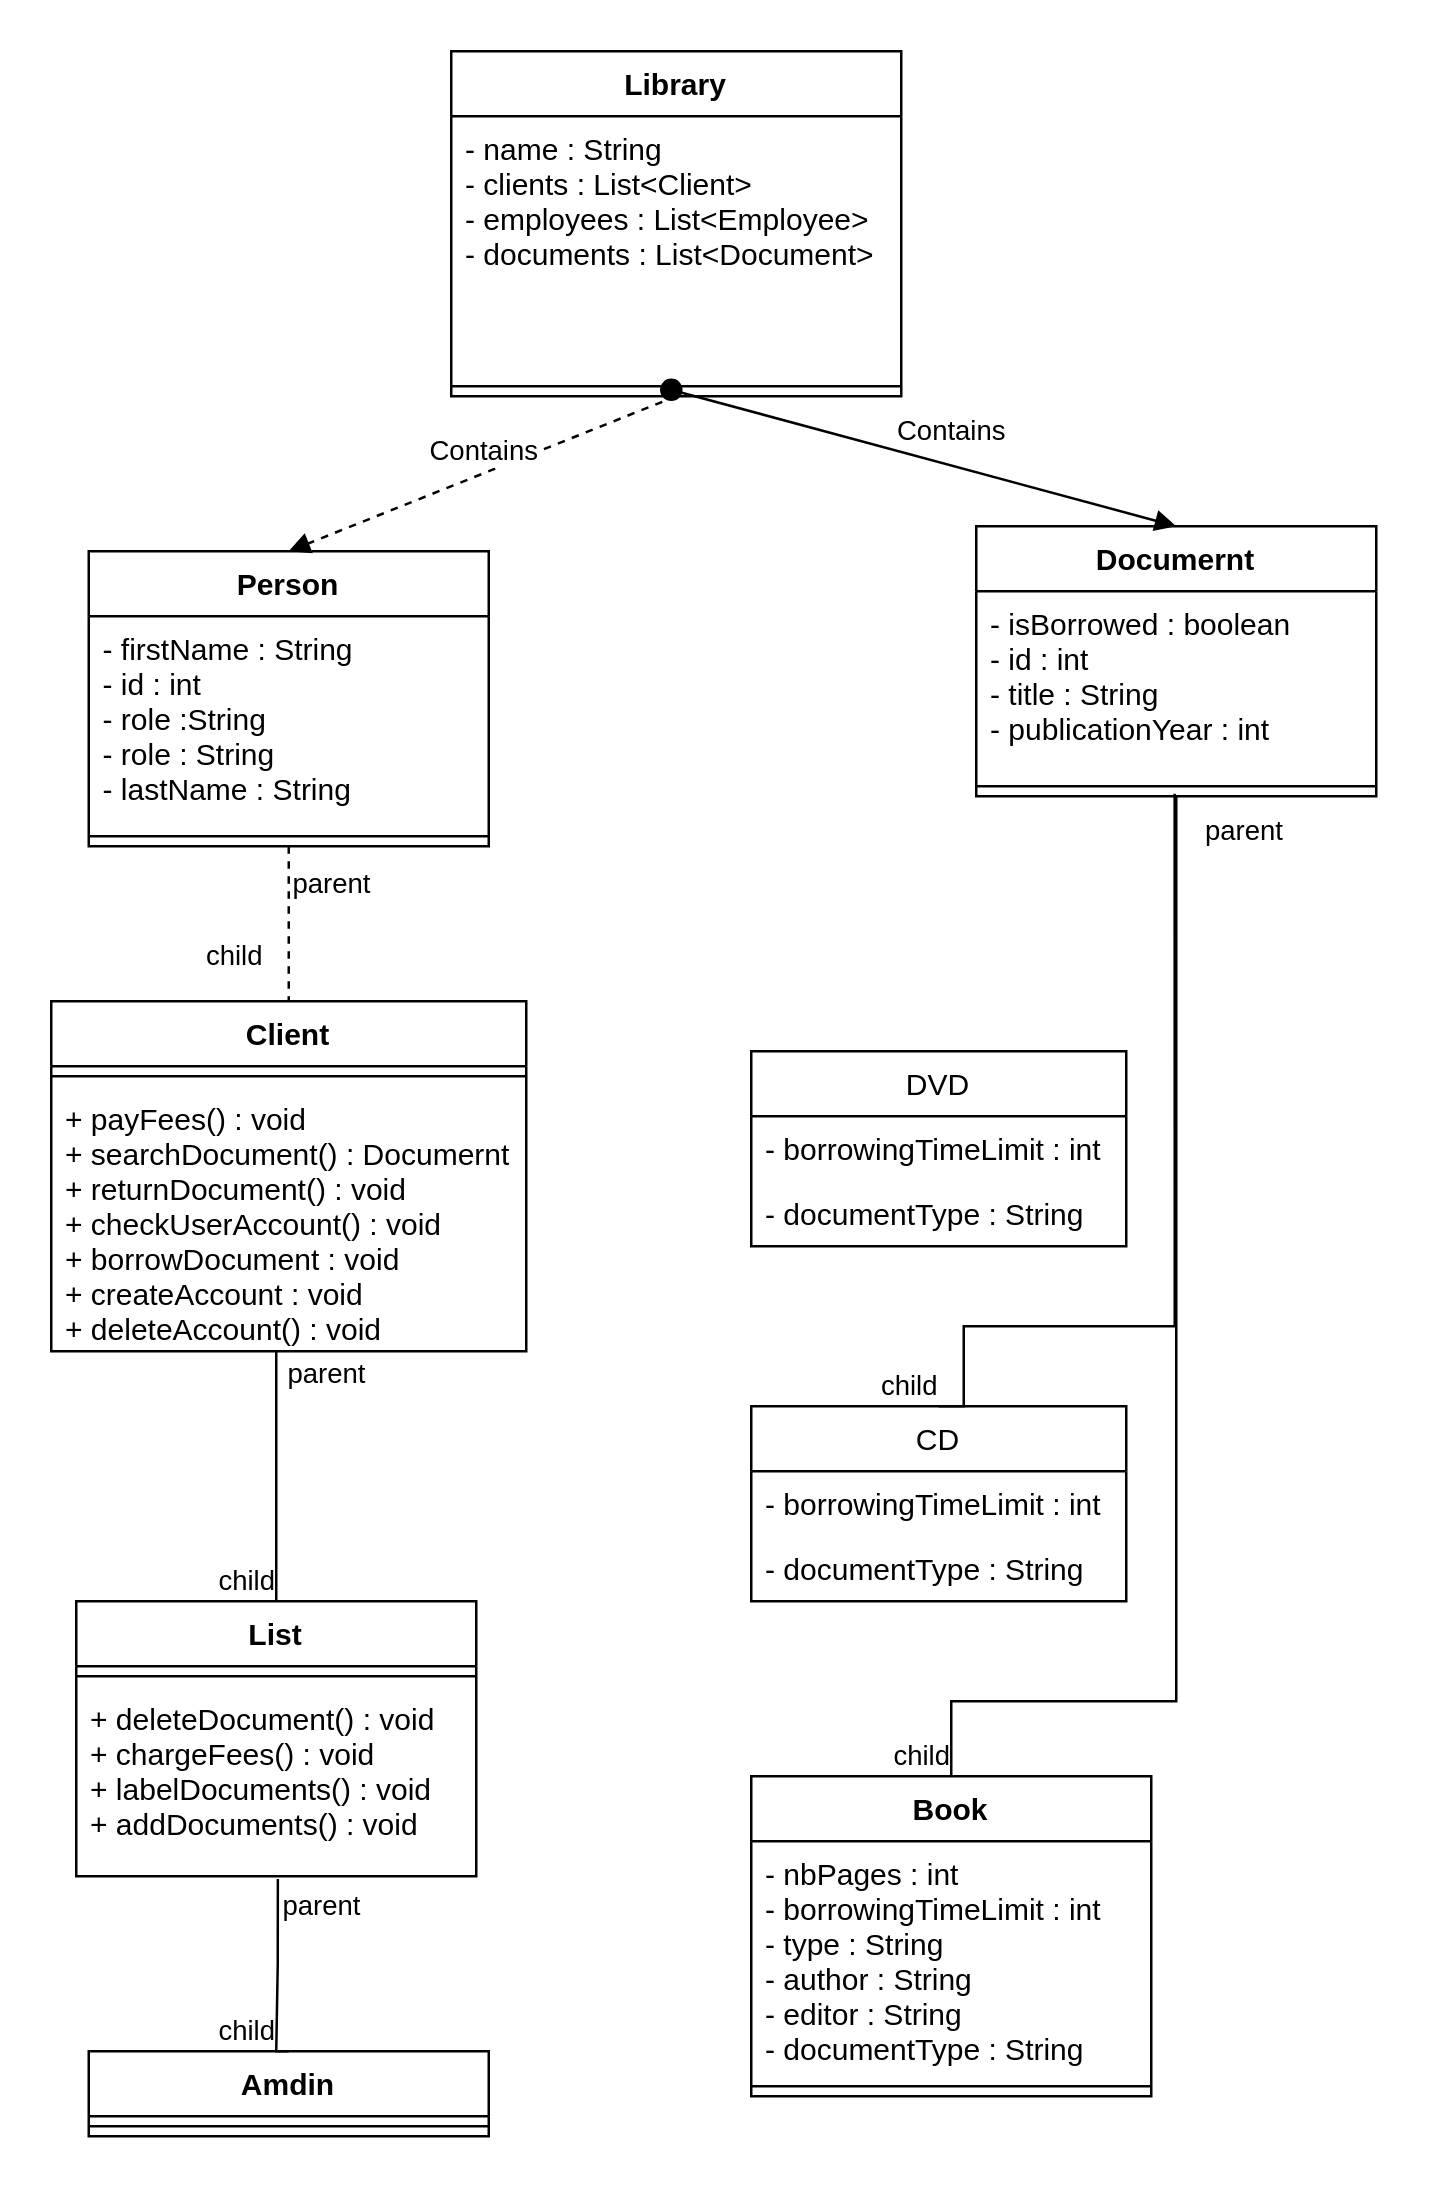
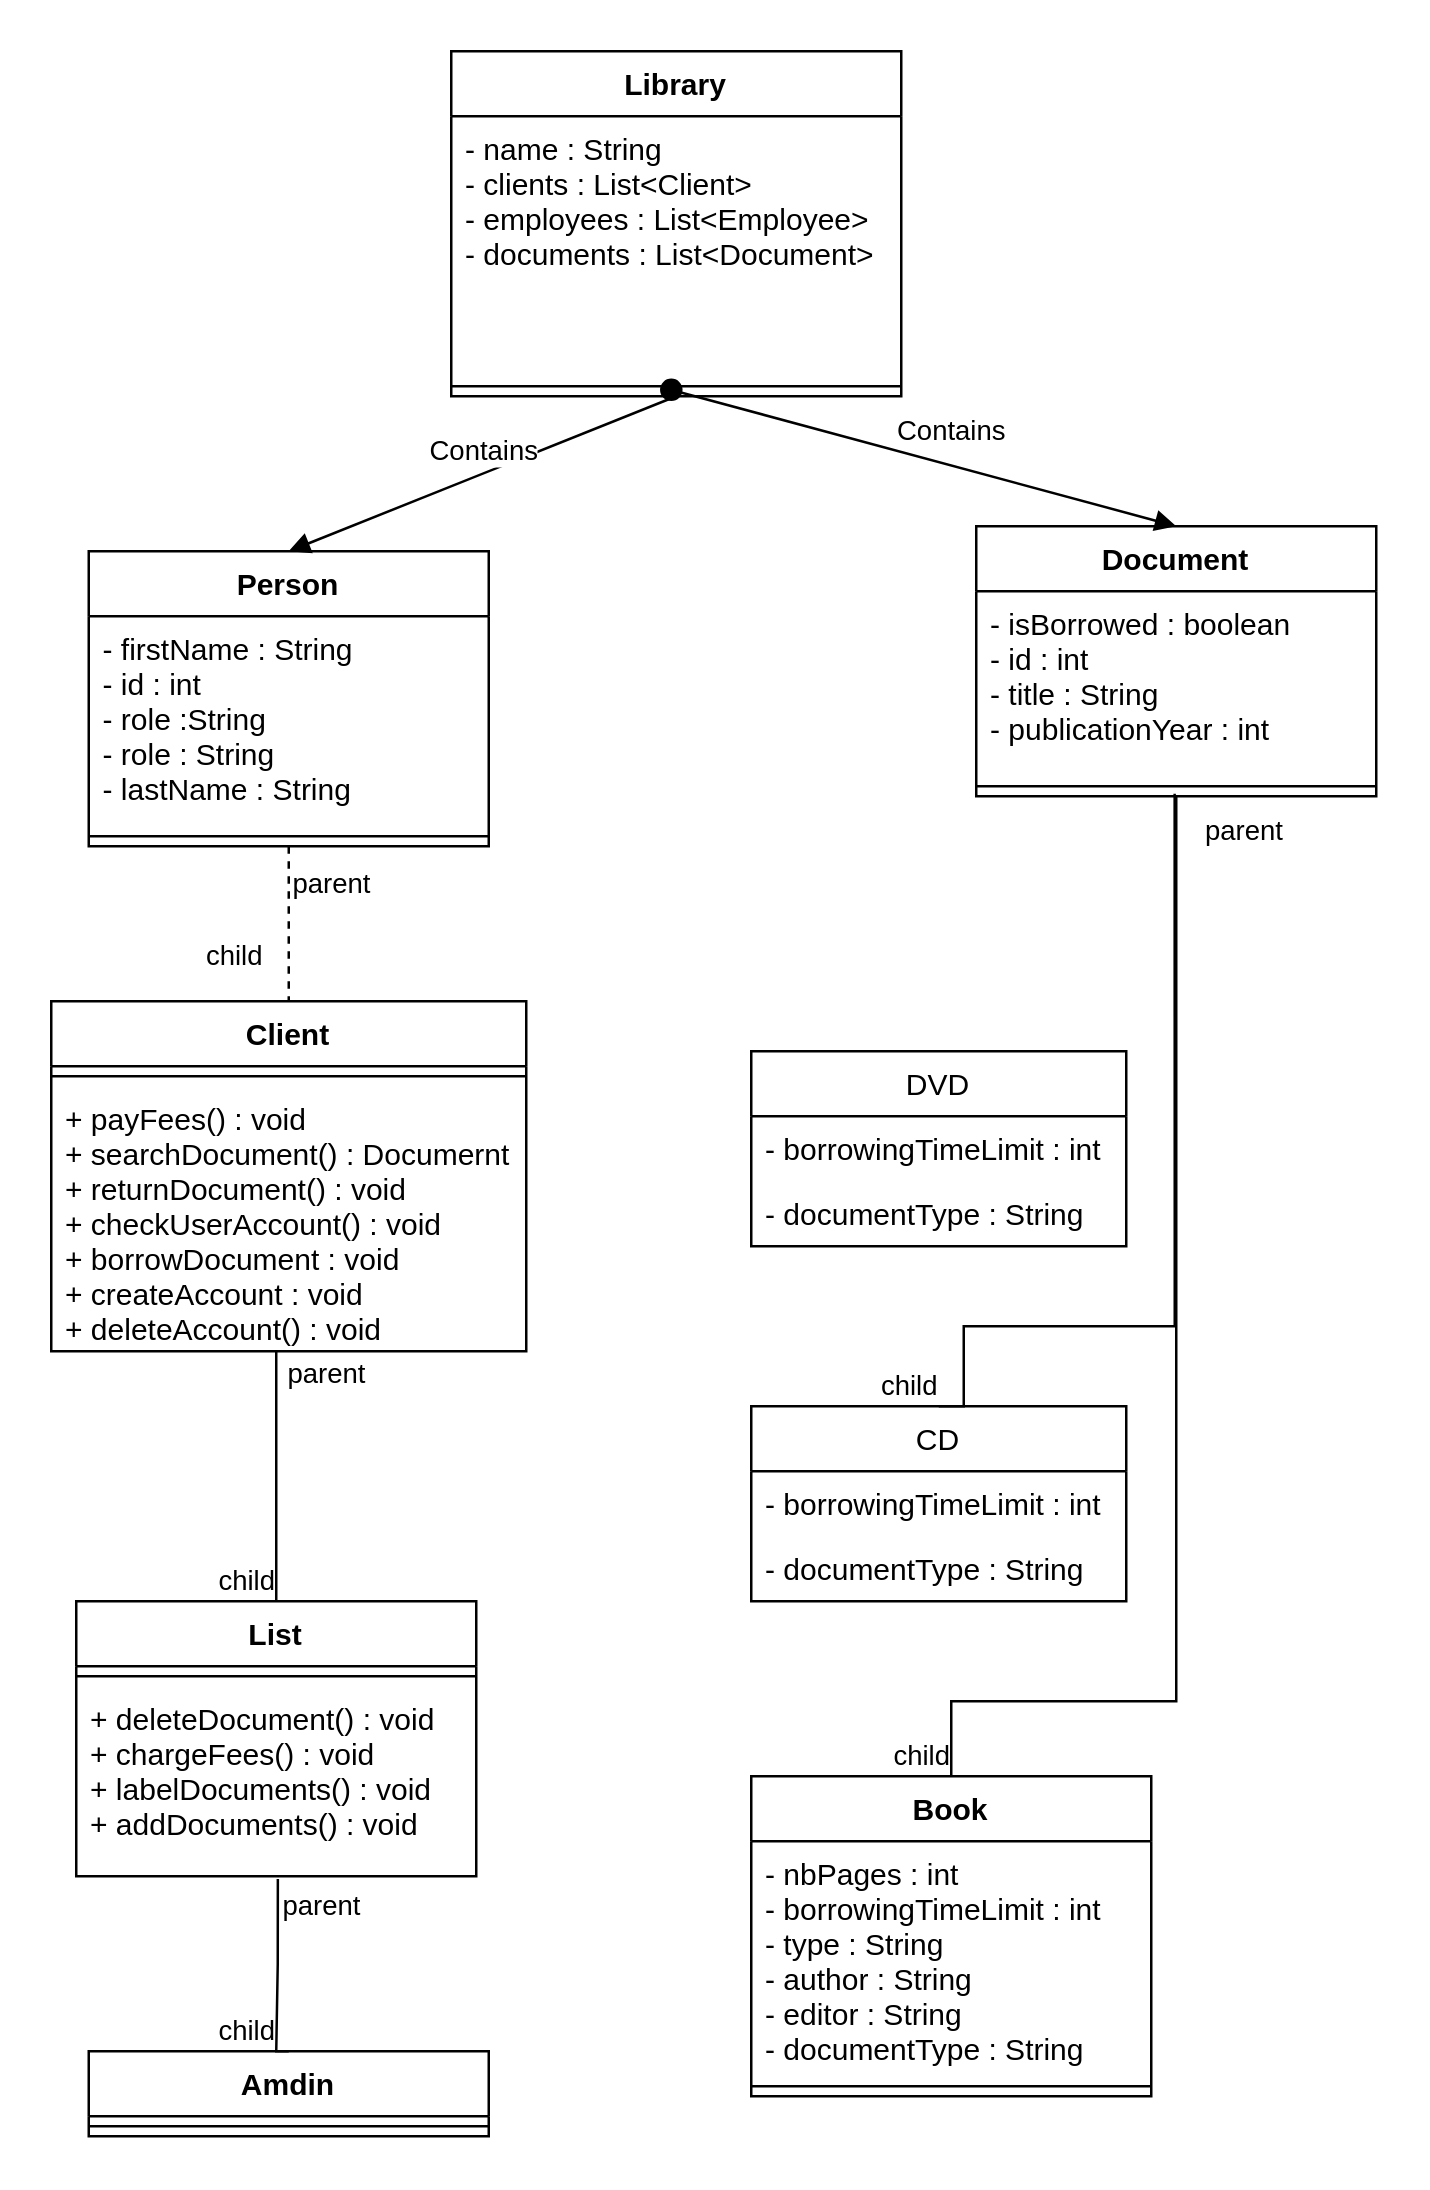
(406, 504) -> (406, 504)
(1175, 560) -> (1175, 560)
